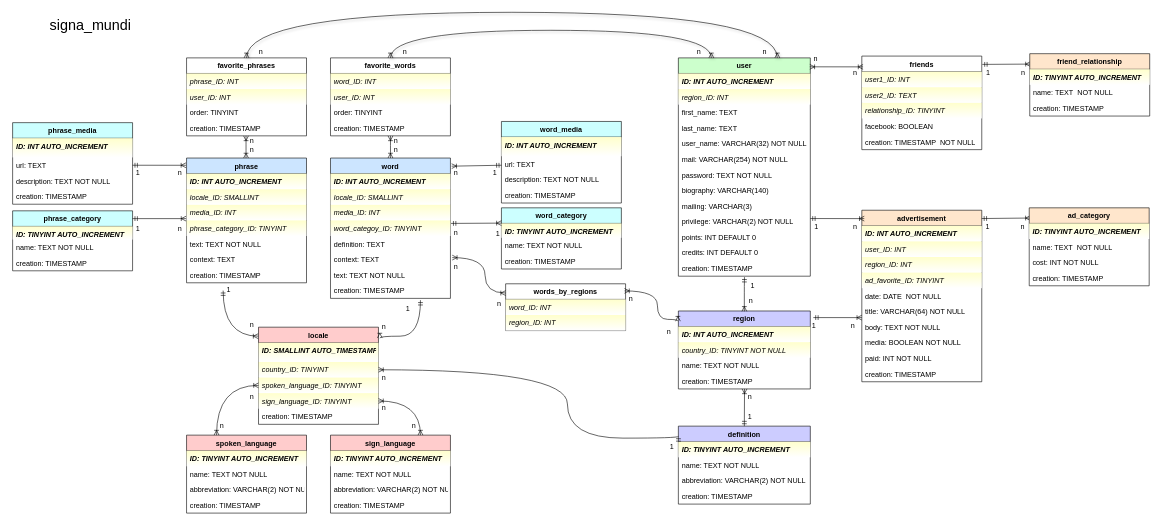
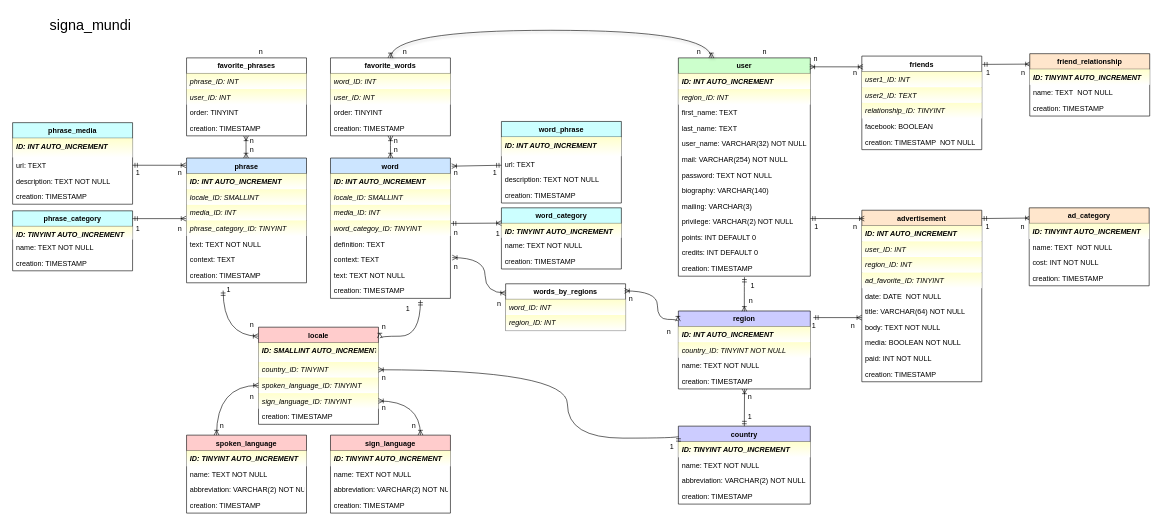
(684, 20) -> none
(561, 130) -> (561, 130)
(313, 351) -> (313, 351)
(744, 434) -> (744, 434)
